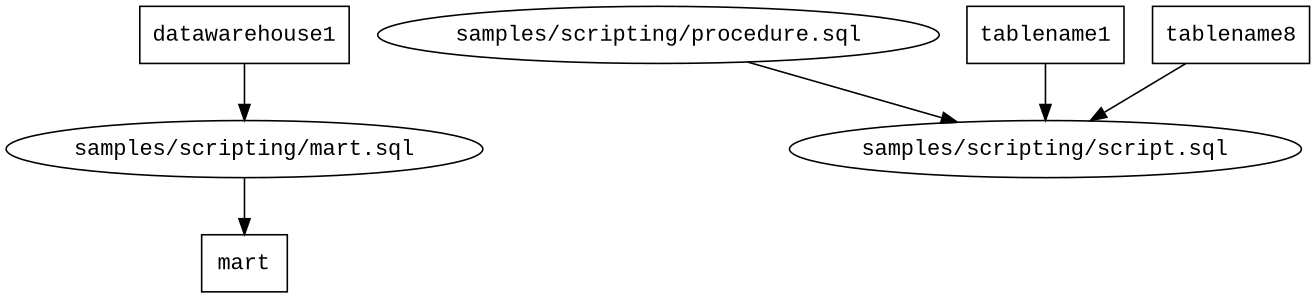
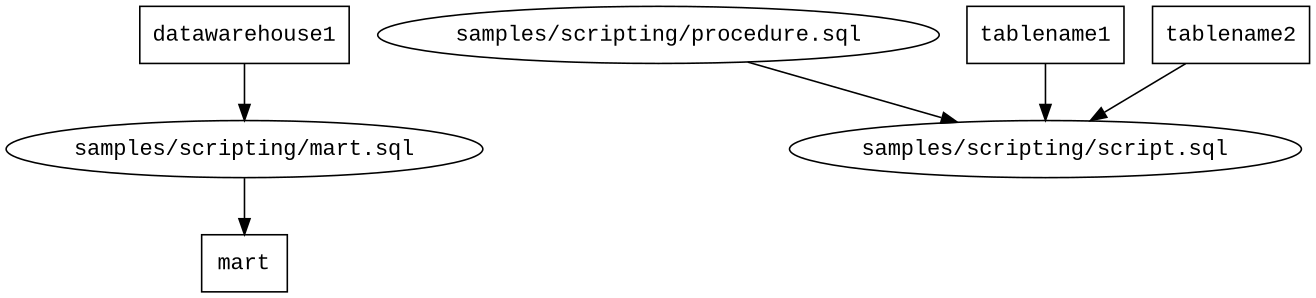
(1231, 35) -> (1231, 35)
